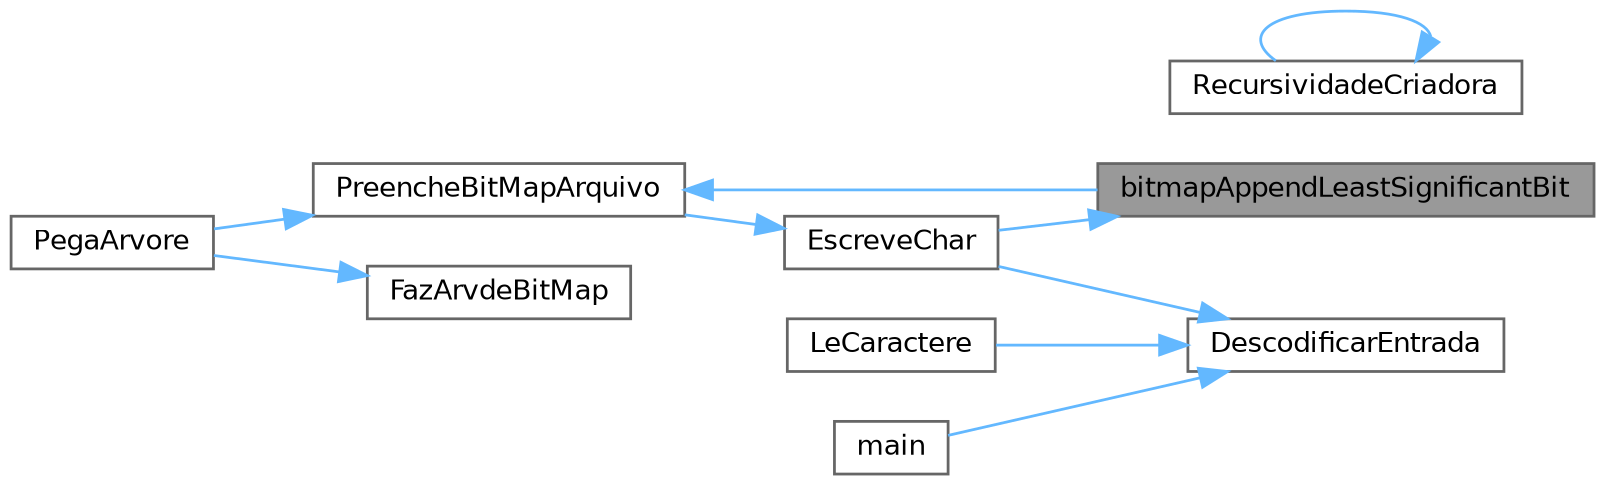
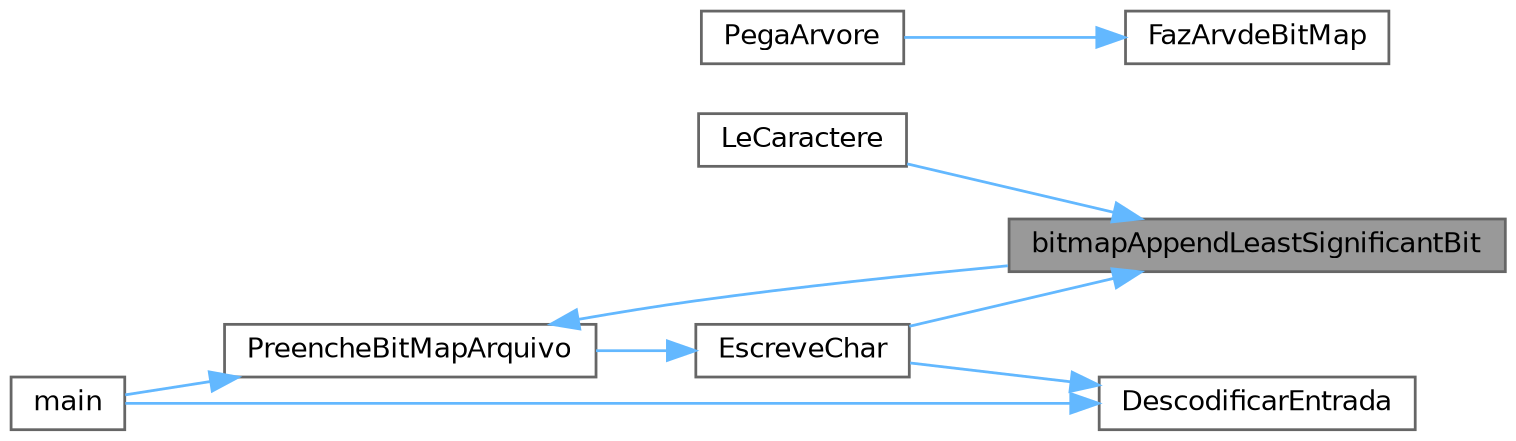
(1346, 87) -> none
(249, 224) -> (178, 387)
(1078, 345) -> (1010, 188)
